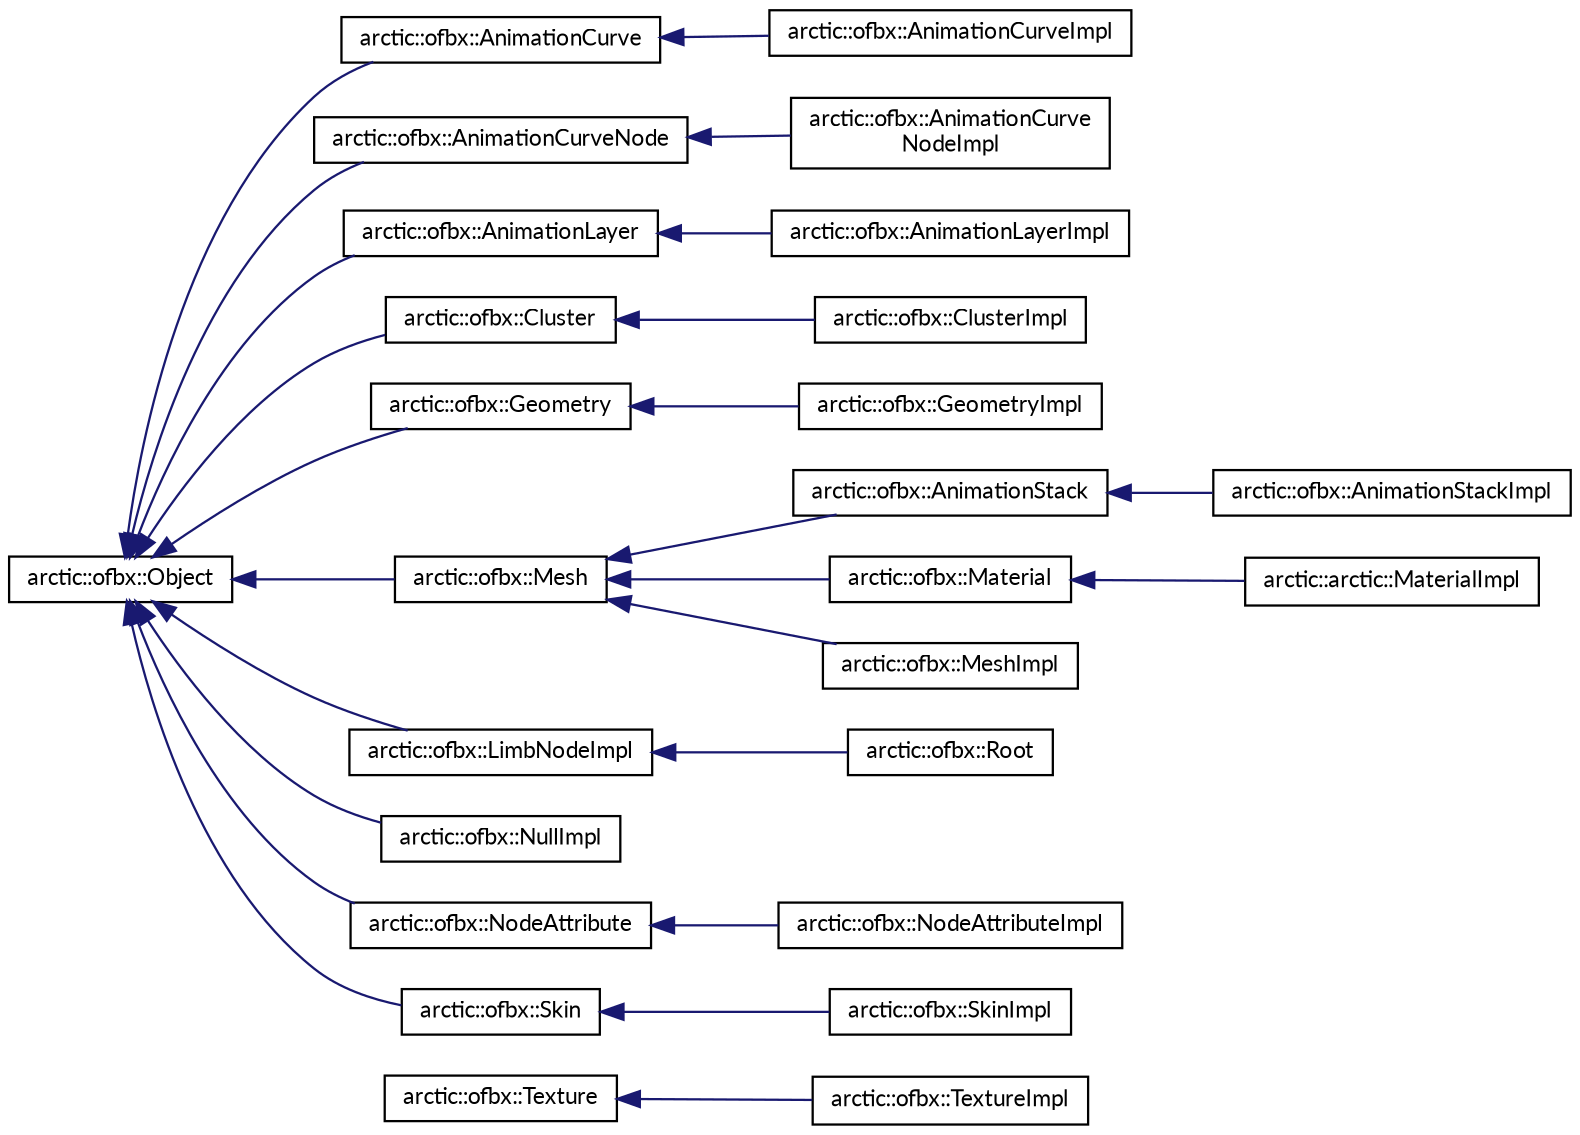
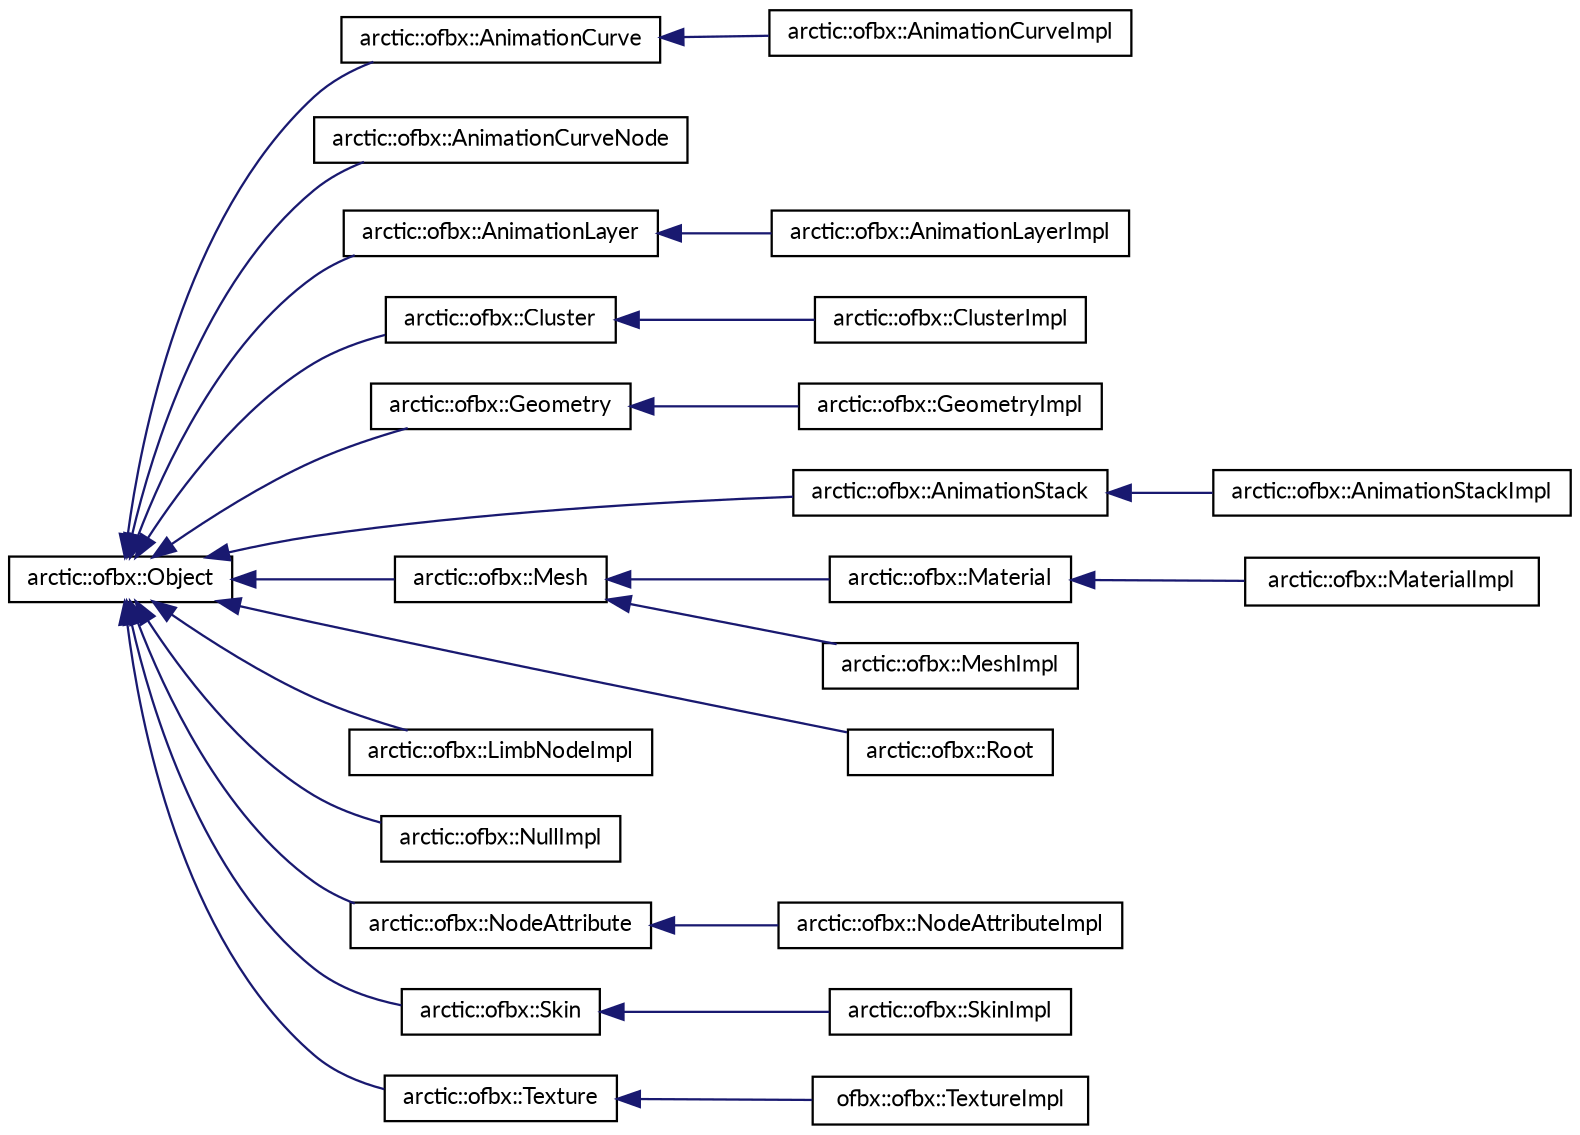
(950, 133) -> none
(733, 535) -> (510, 514)
(1392, 582) -> (1392, 582)
(761, 752) -> (543, 671)
none -> (199, 893)
(950, 1101) -> (950, 1101)
